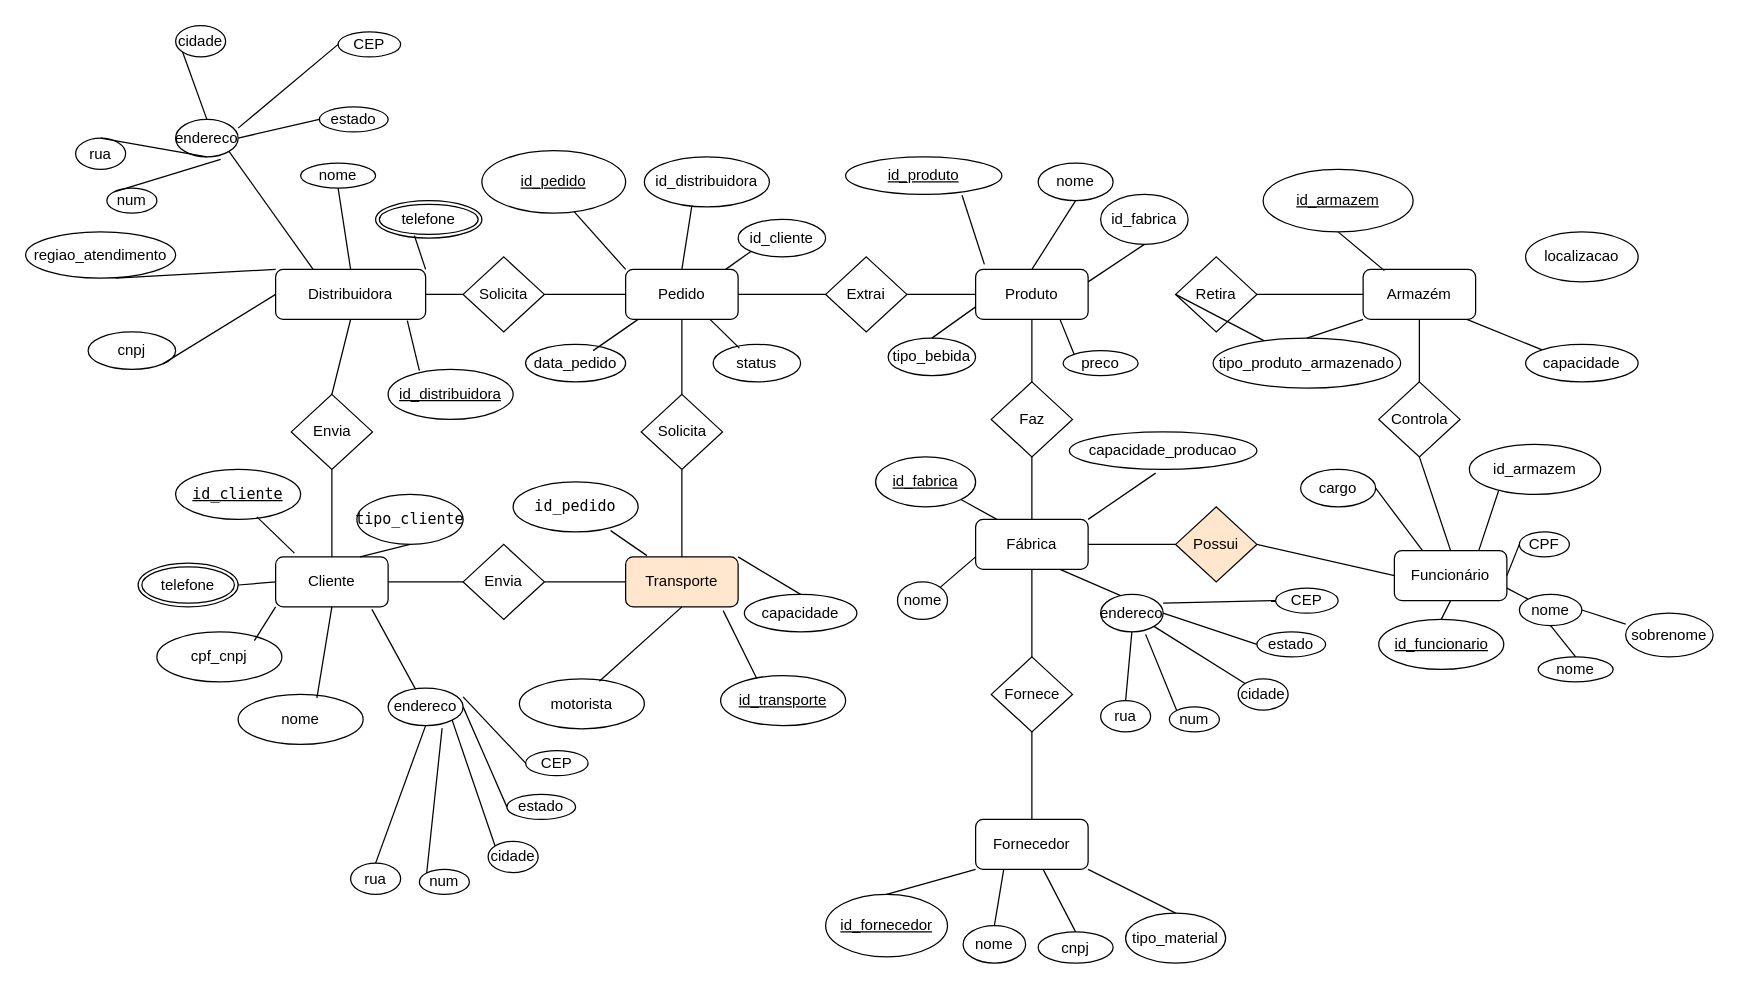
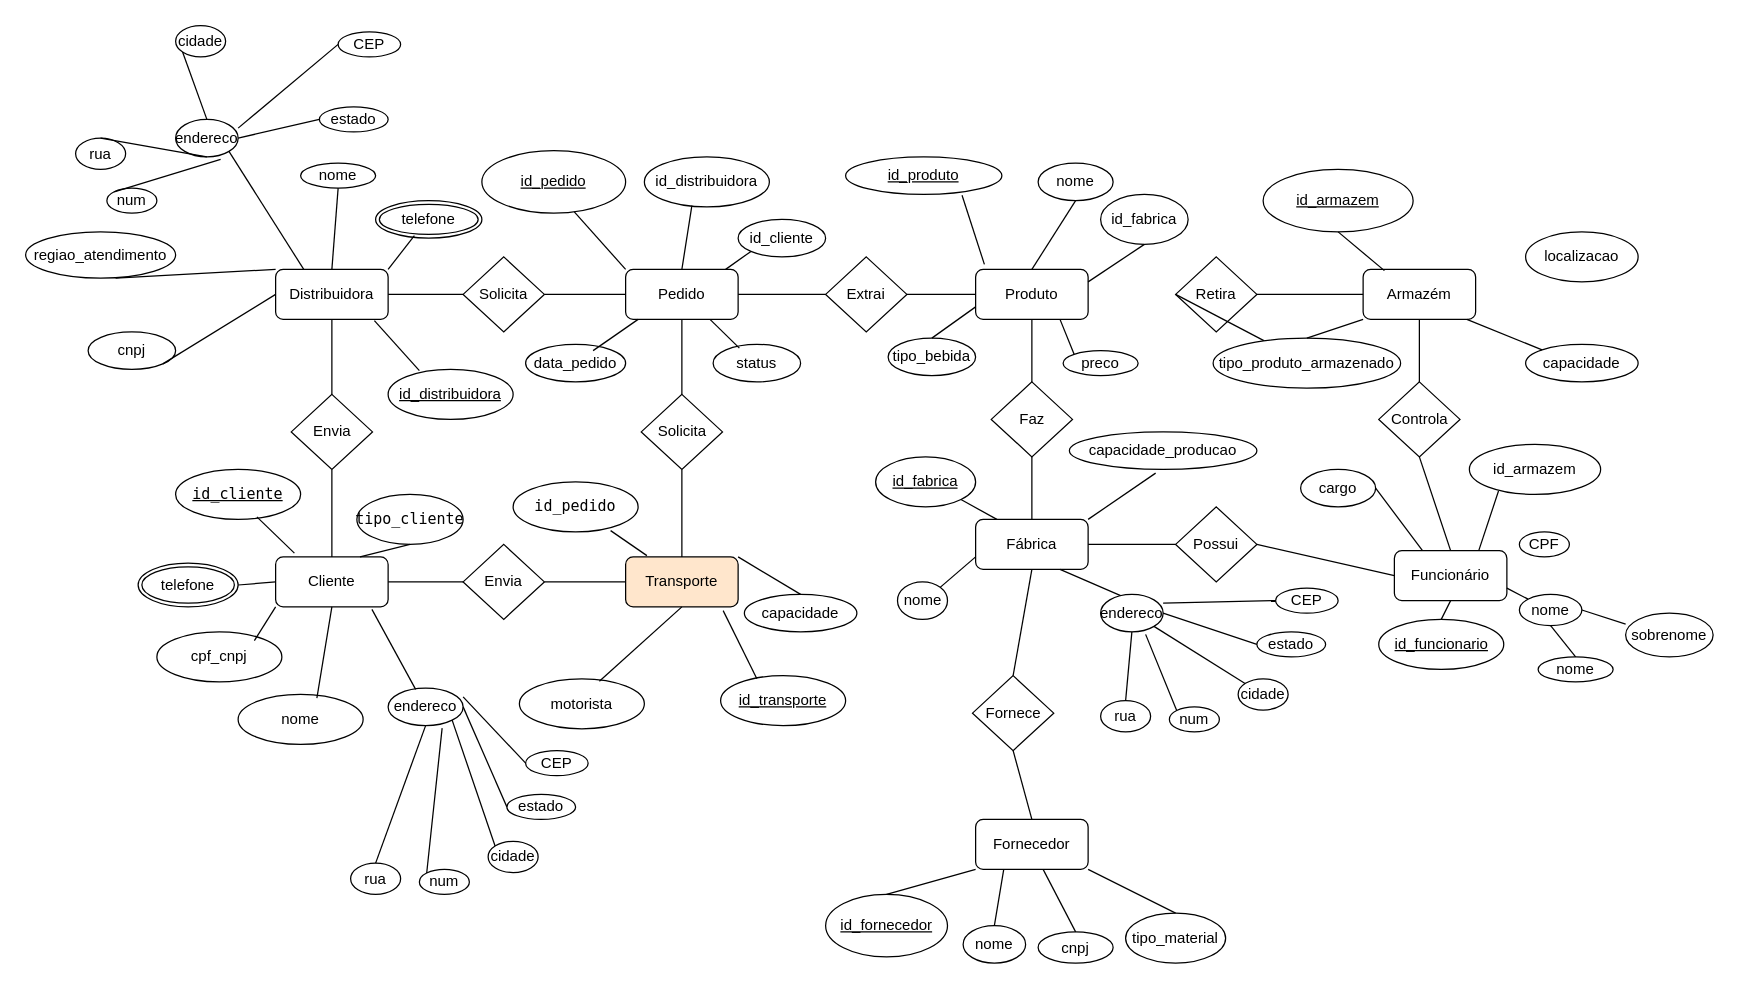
(351, 294) -> (332, 294)
(1216, 544) -> (1216, 544)
(1513, 560) -> none
(1032, 694) -> (1013, 713)
